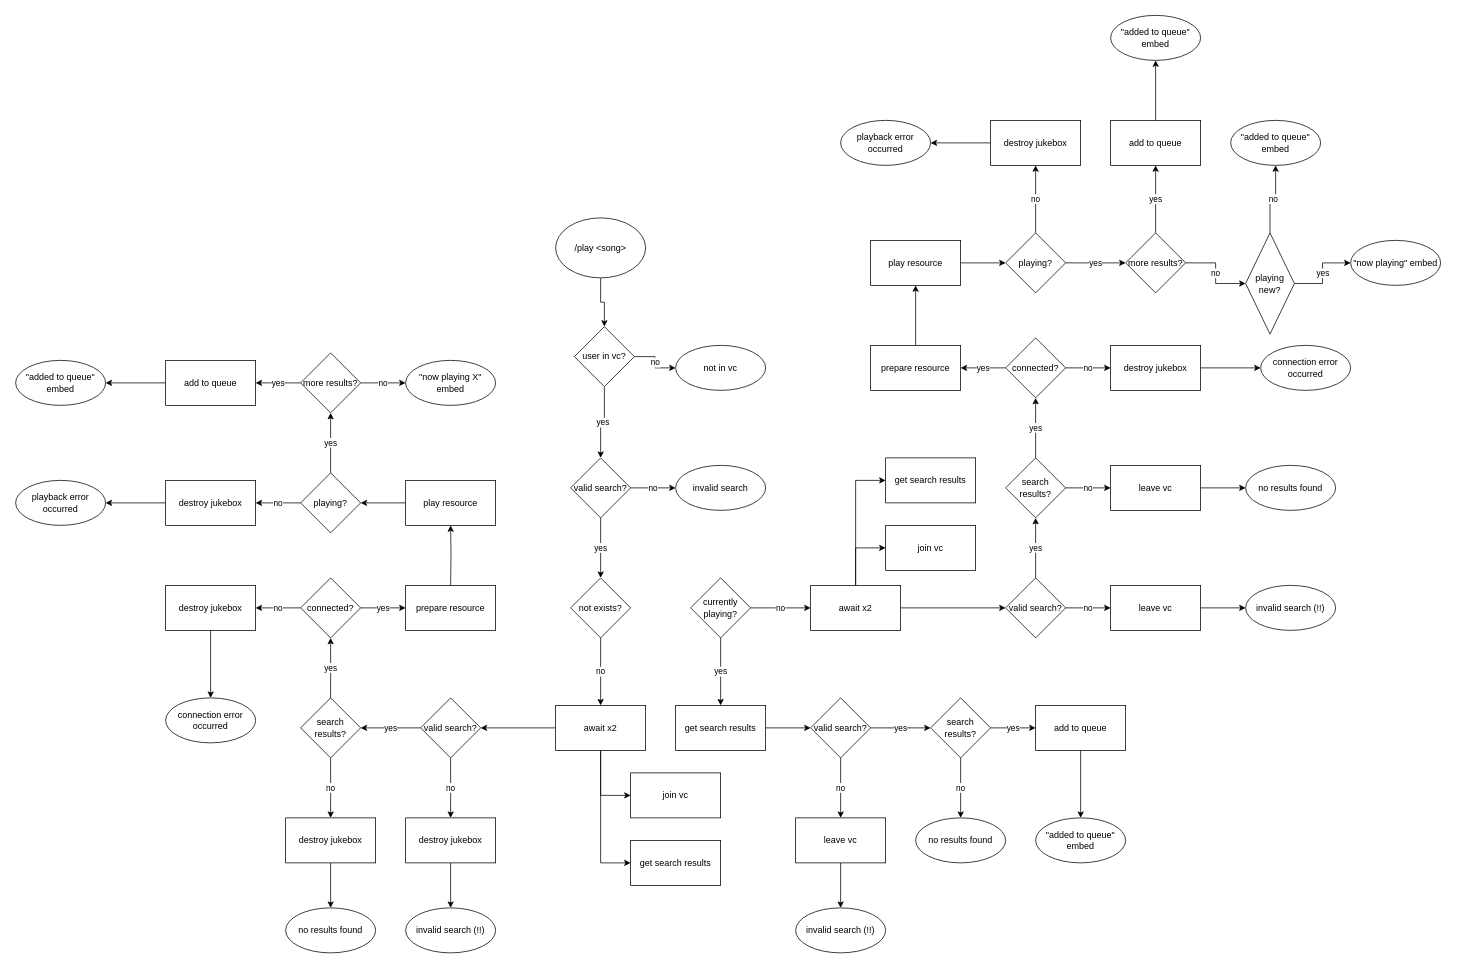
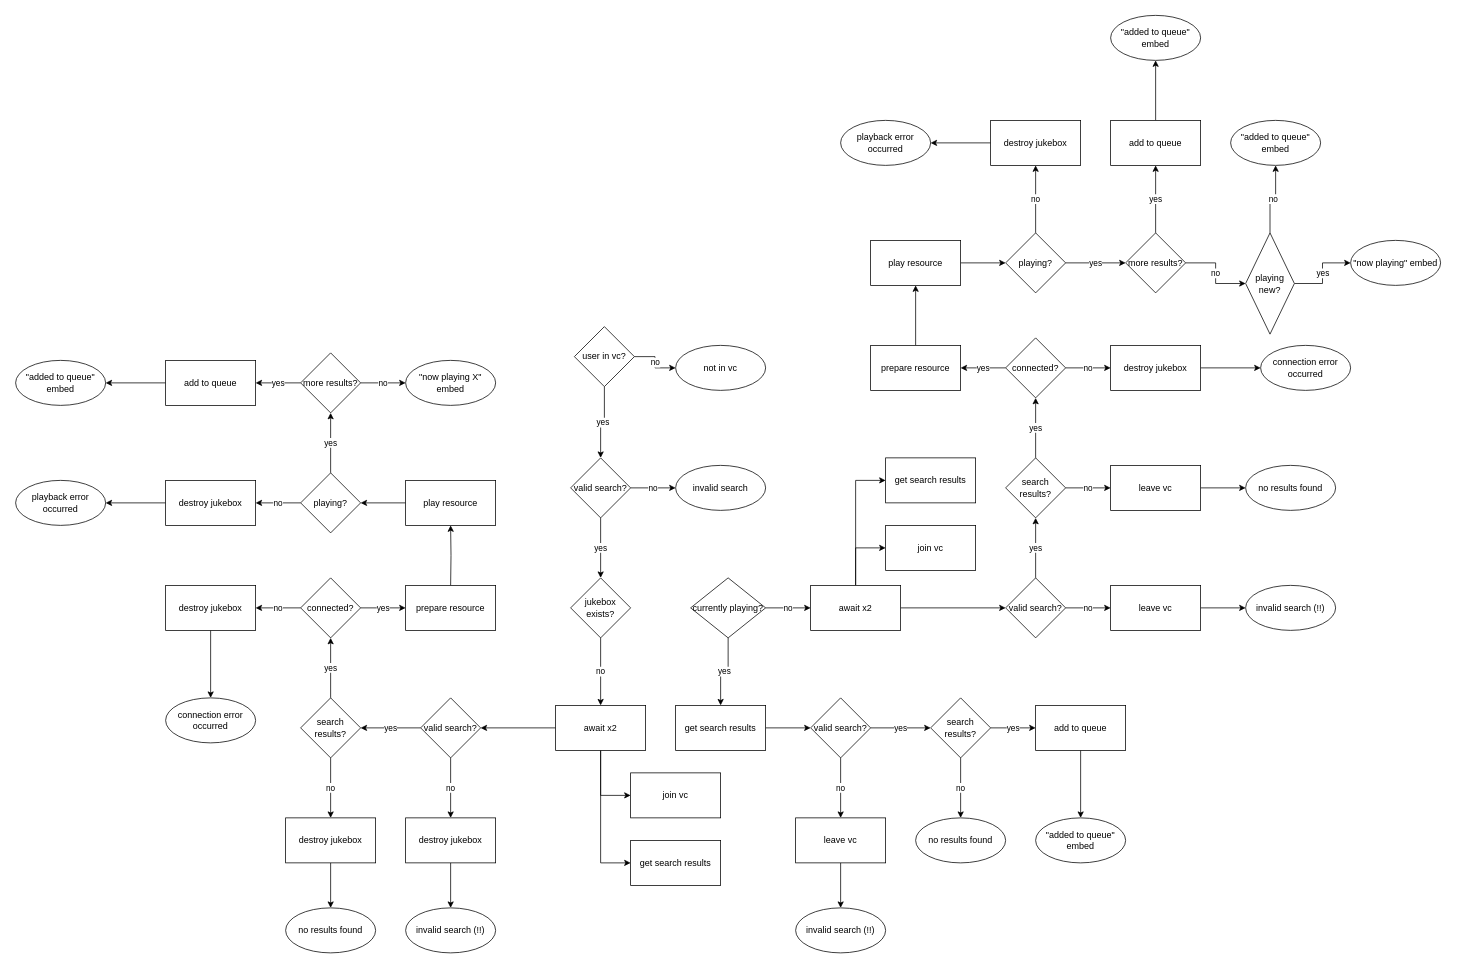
(600, 248) -> none
(600, 301) -> none
(600, 608) -> (600, 608)
(720, 608) -> (728, 608)
